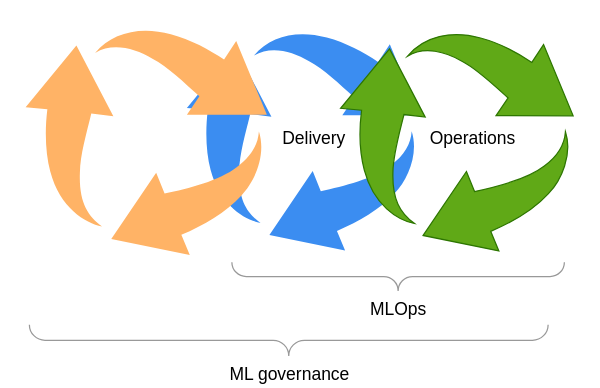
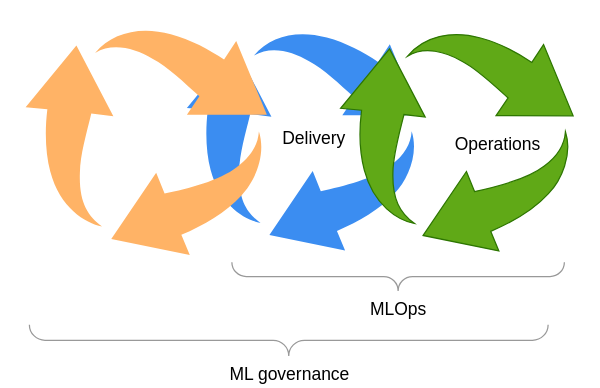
(473, 139) -> (498, 145)
